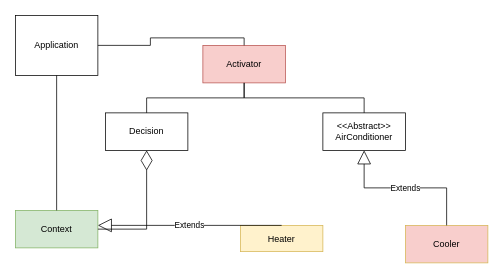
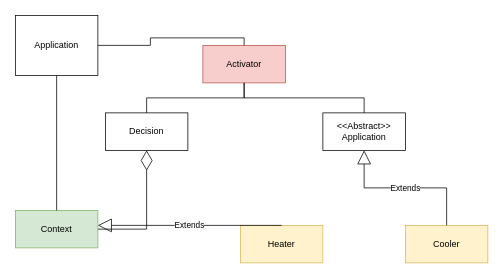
(364, 132) -> (364, 132)
(282, 239) -> (282, 244)
(447, 244) -> (447, 244)
